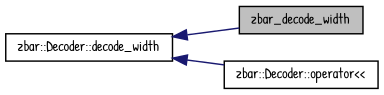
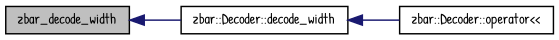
(213, 31) -> (163, 20)
